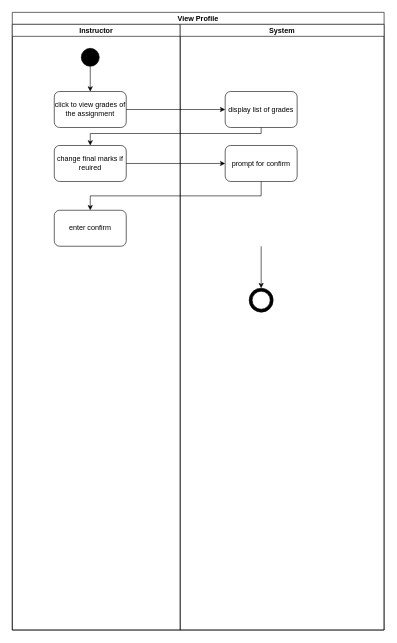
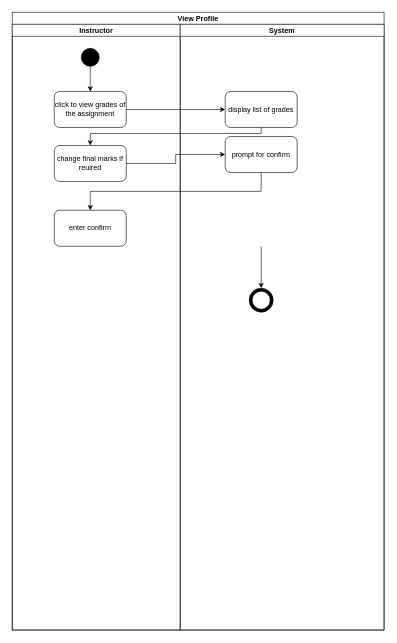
(261, 164) -> (261, 155)
